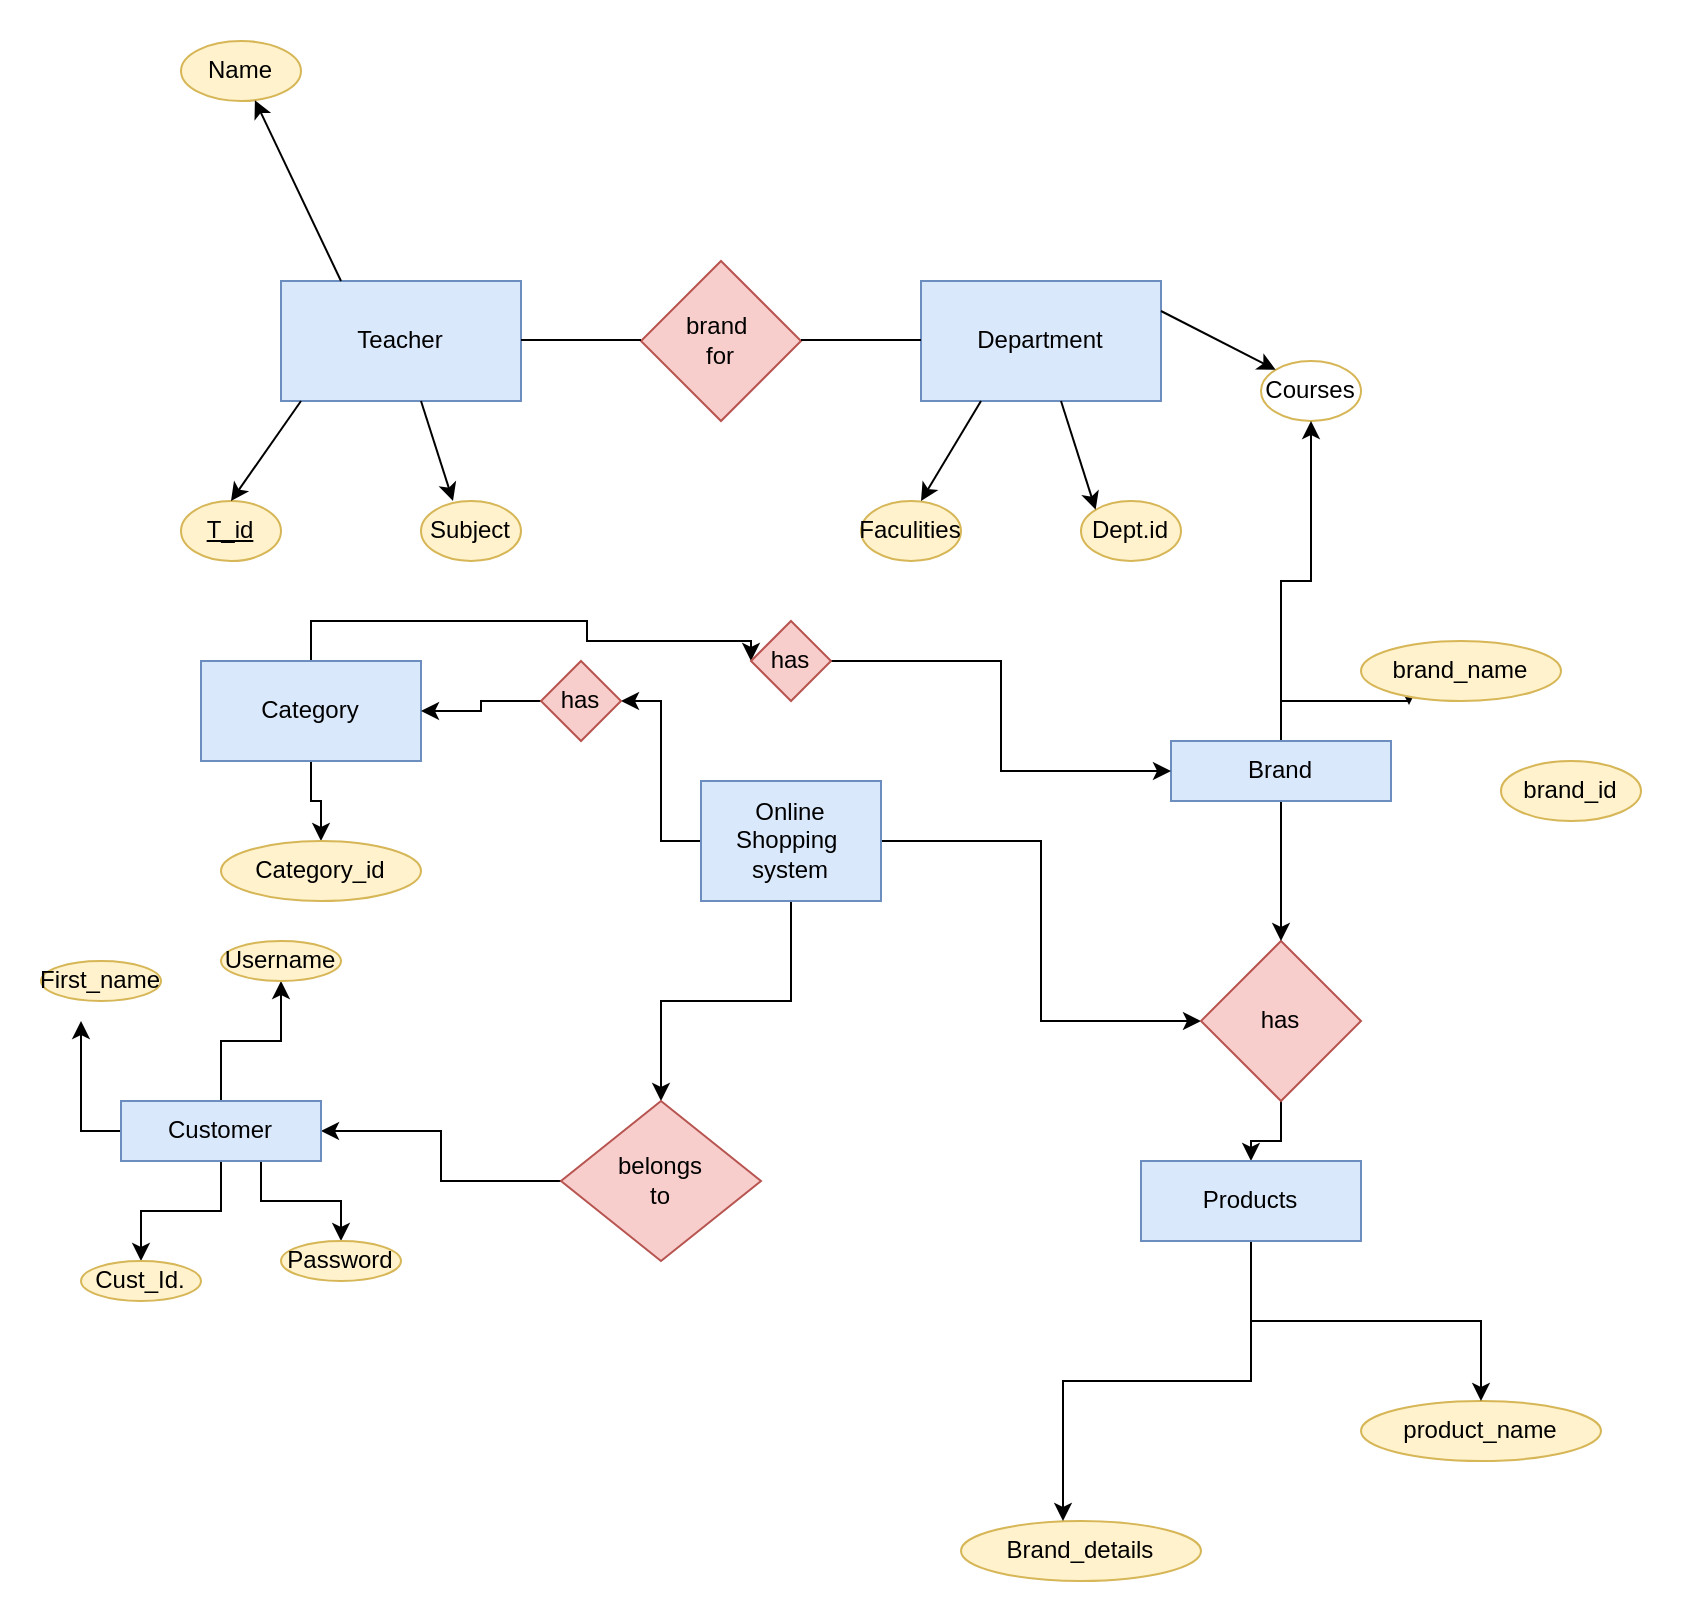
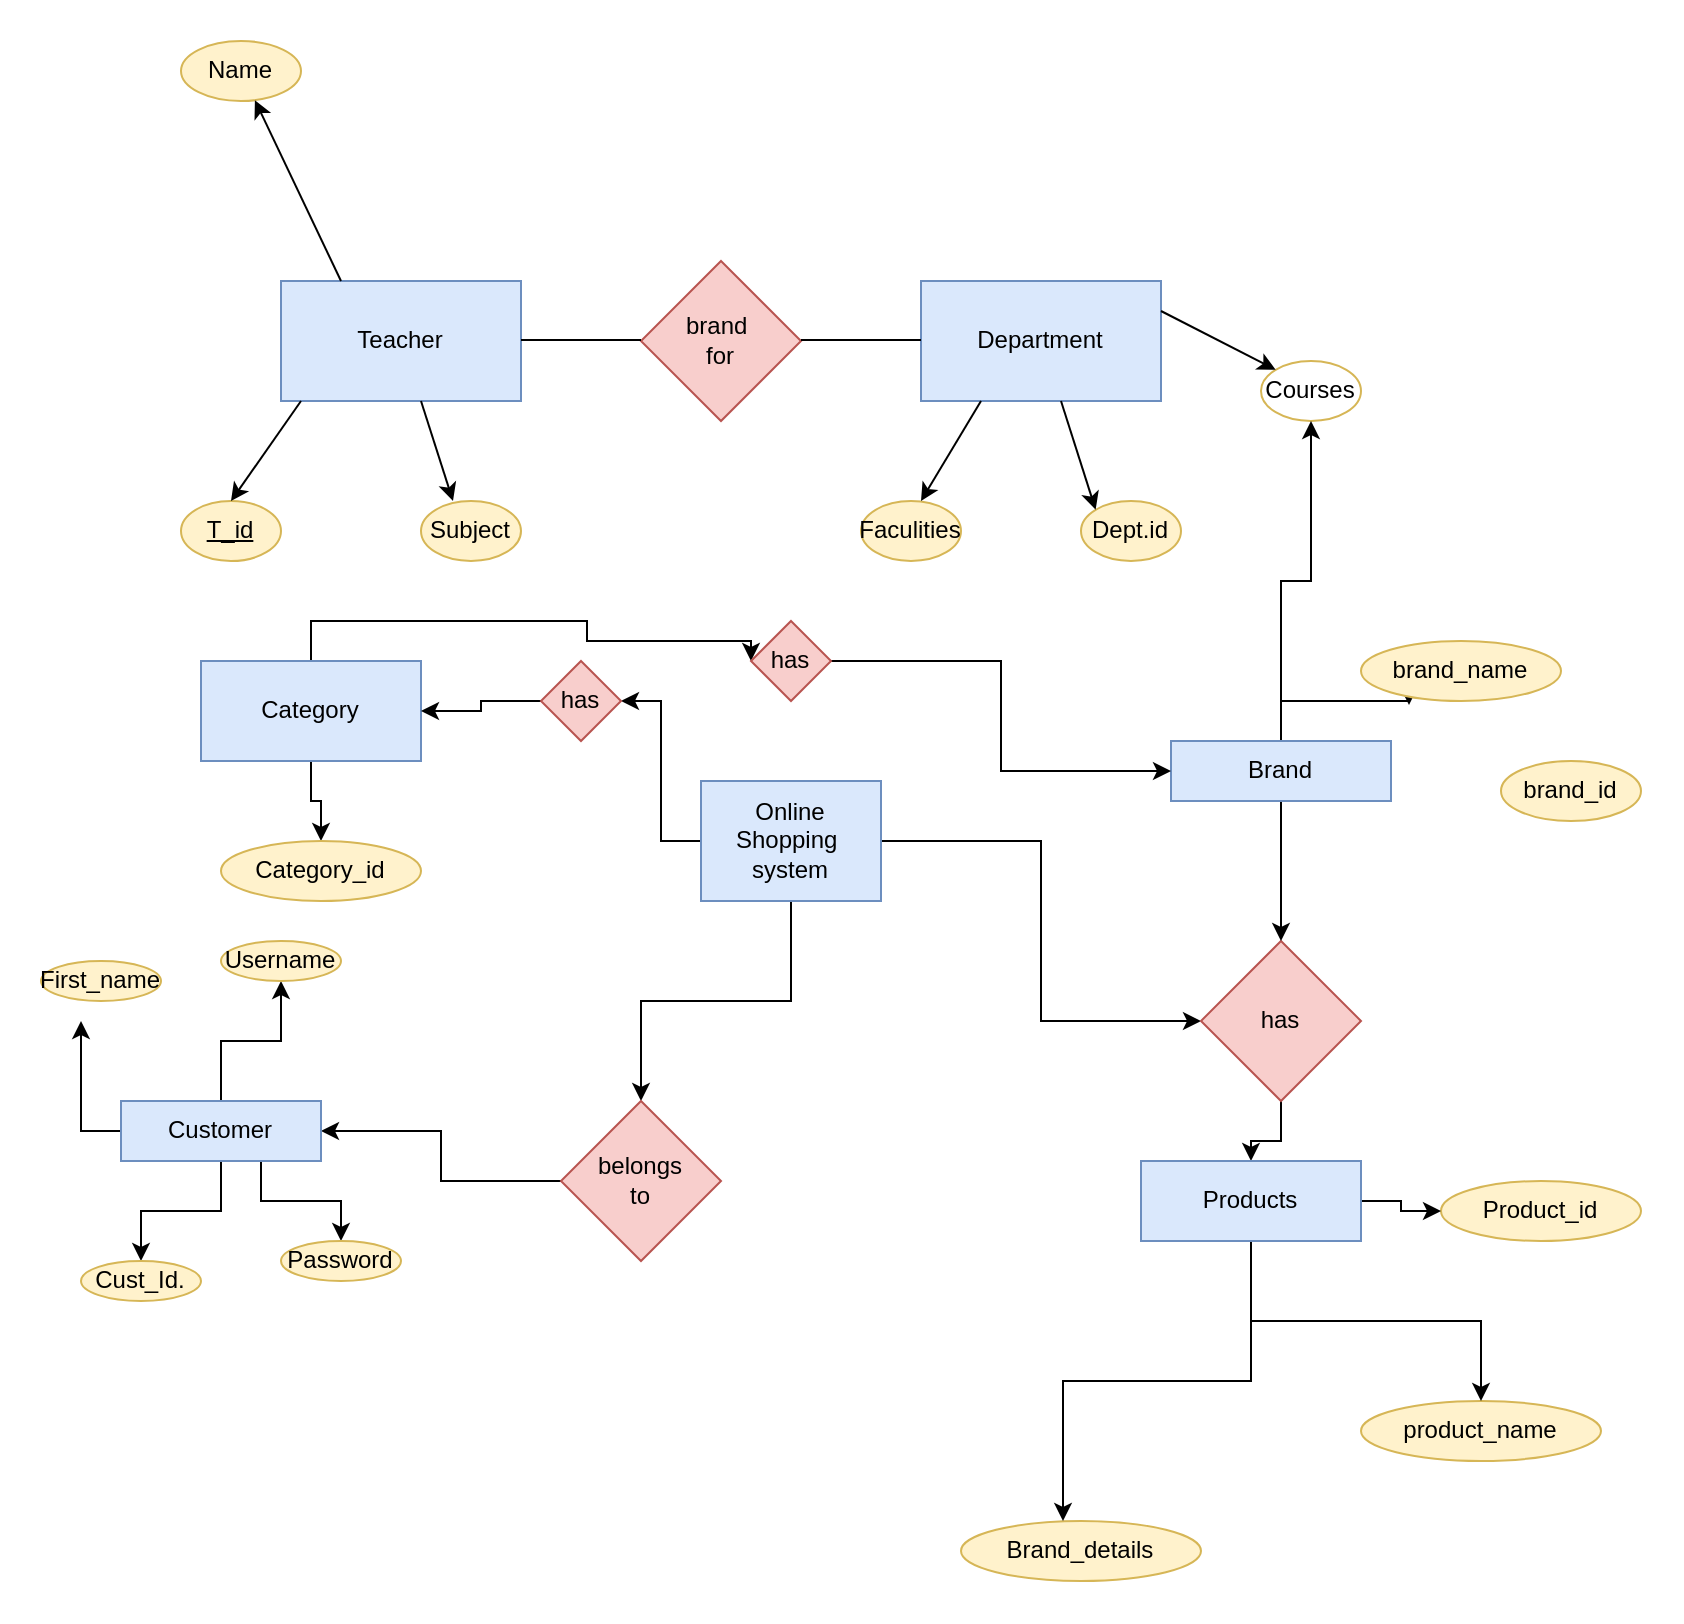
(661, 1181) -> (641, 1181)
none -> (1399, 1201)
none -> (1541, 1211)
